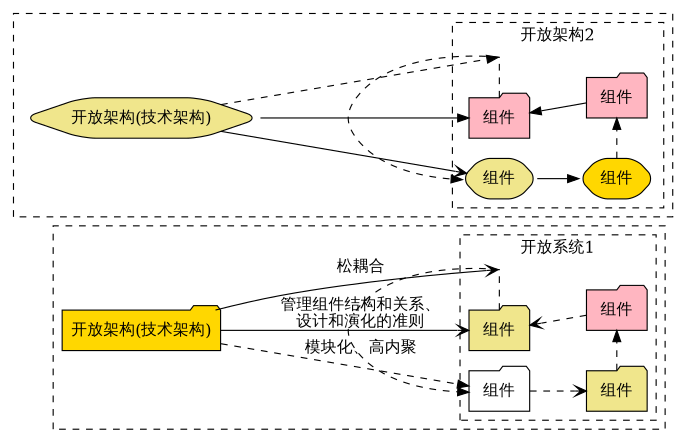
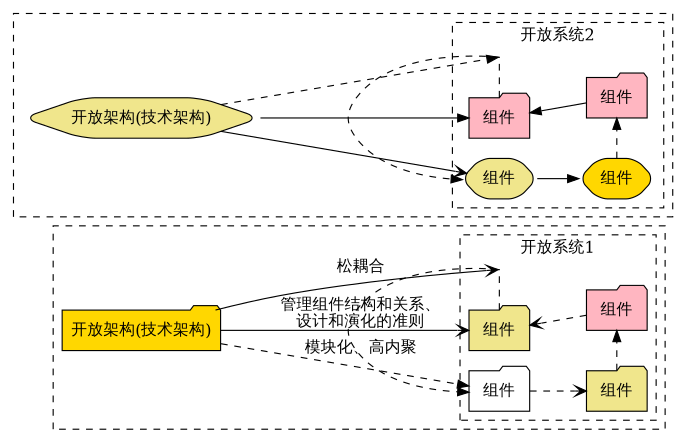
(558, 35) -> (558, 35)
